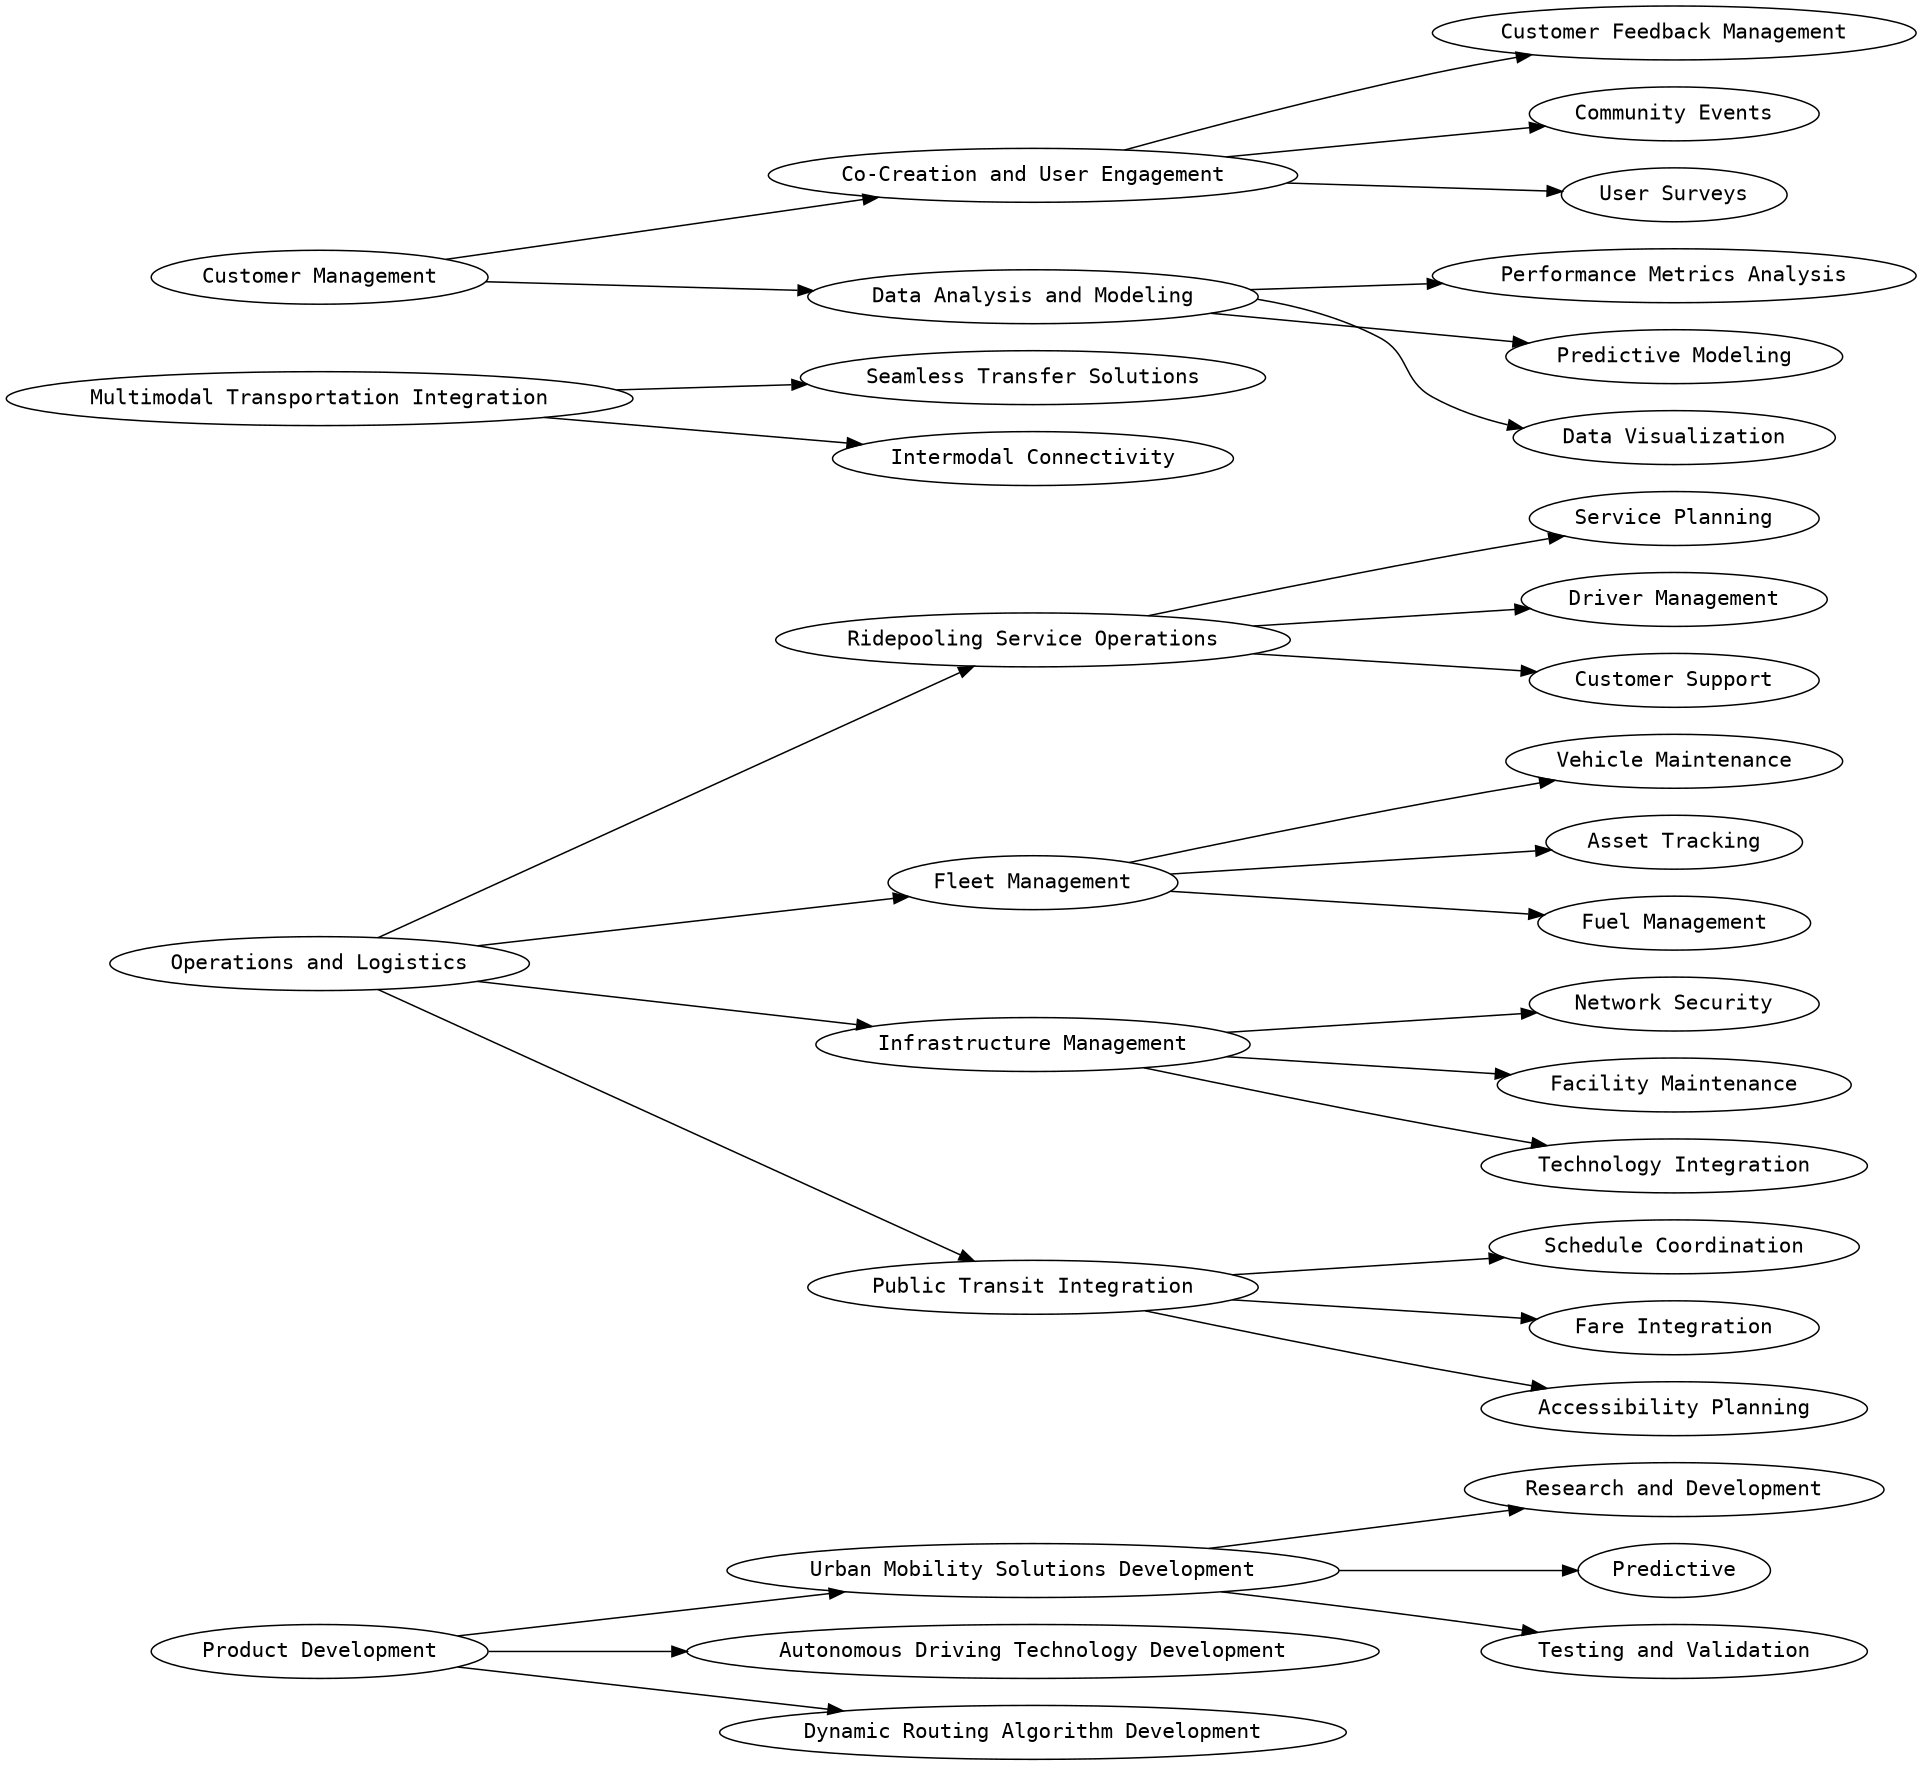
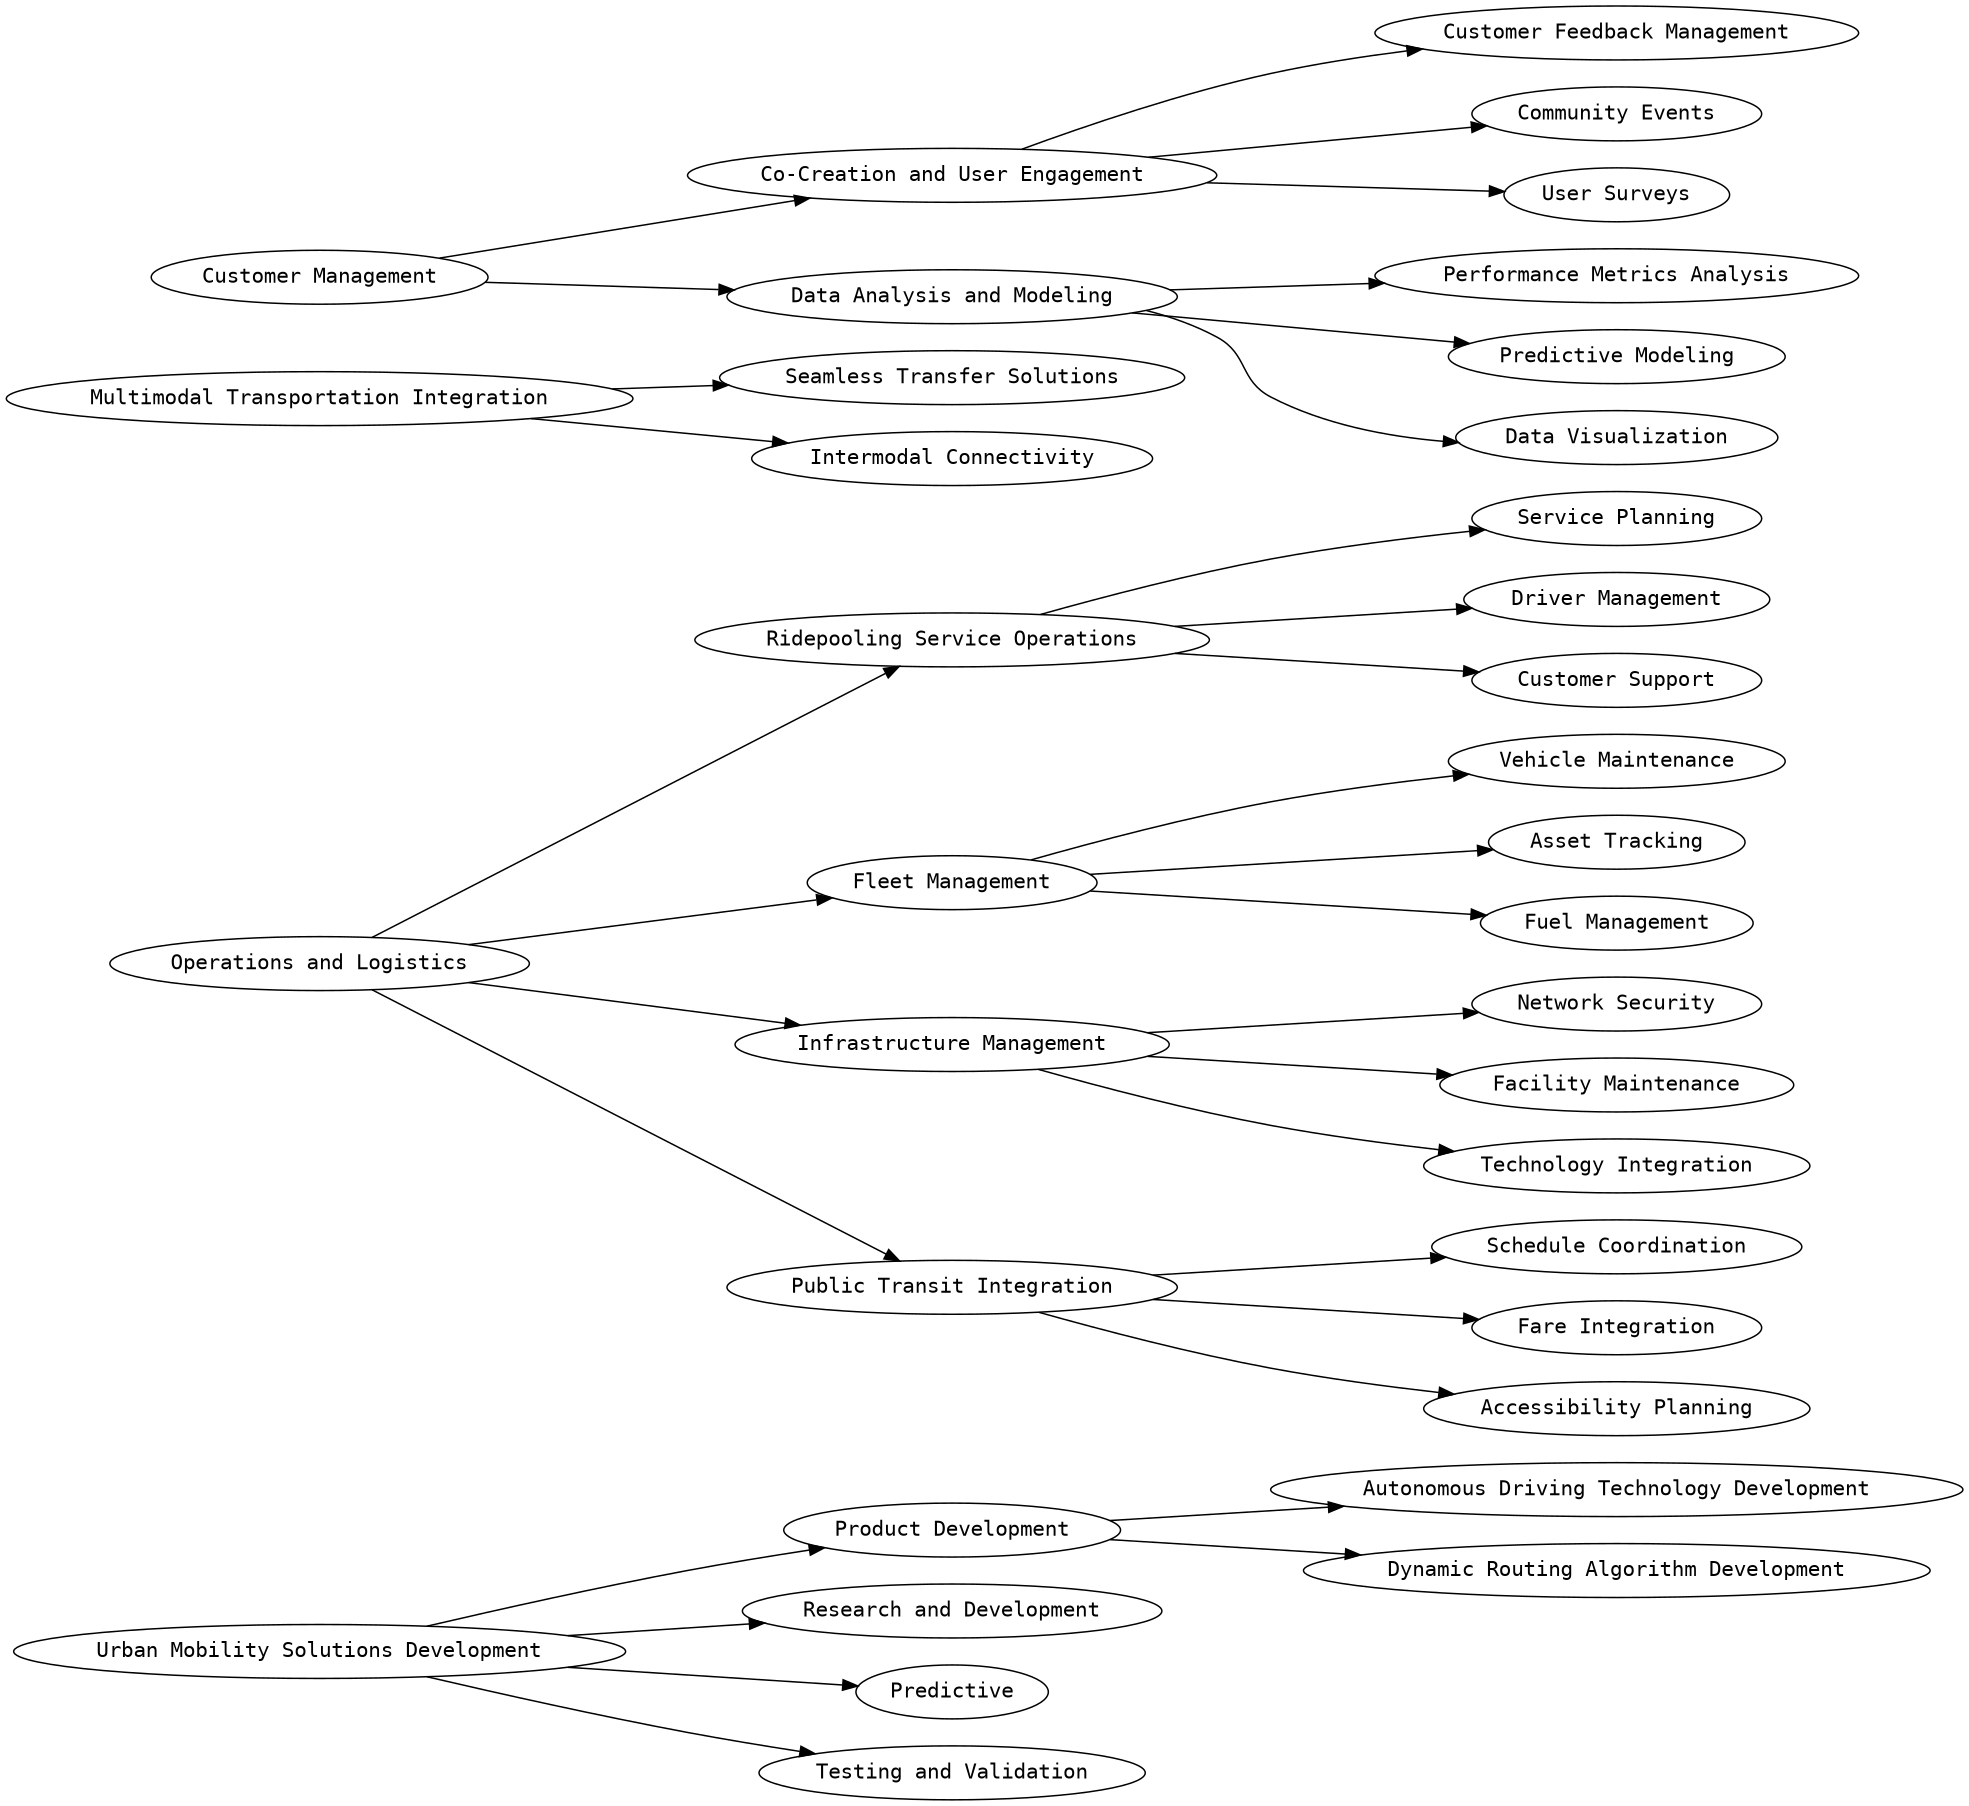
(643, 1615) -> (617, 1584)
